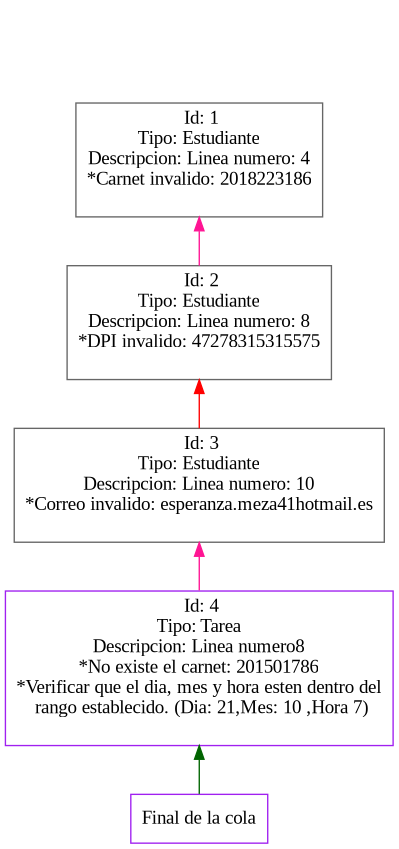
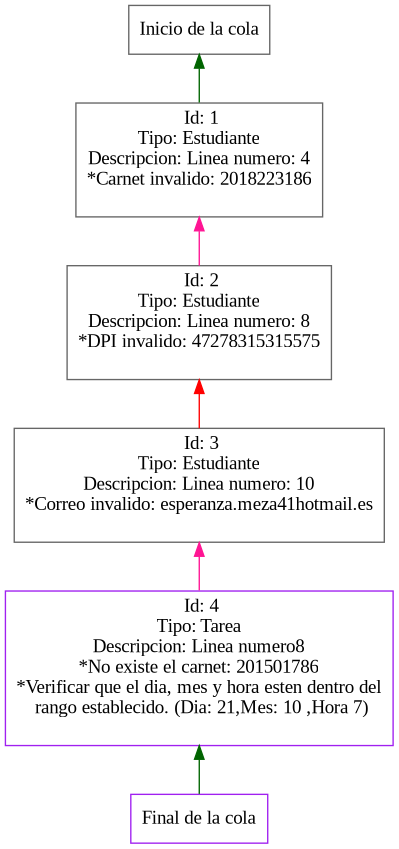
none -> (199, 30)
